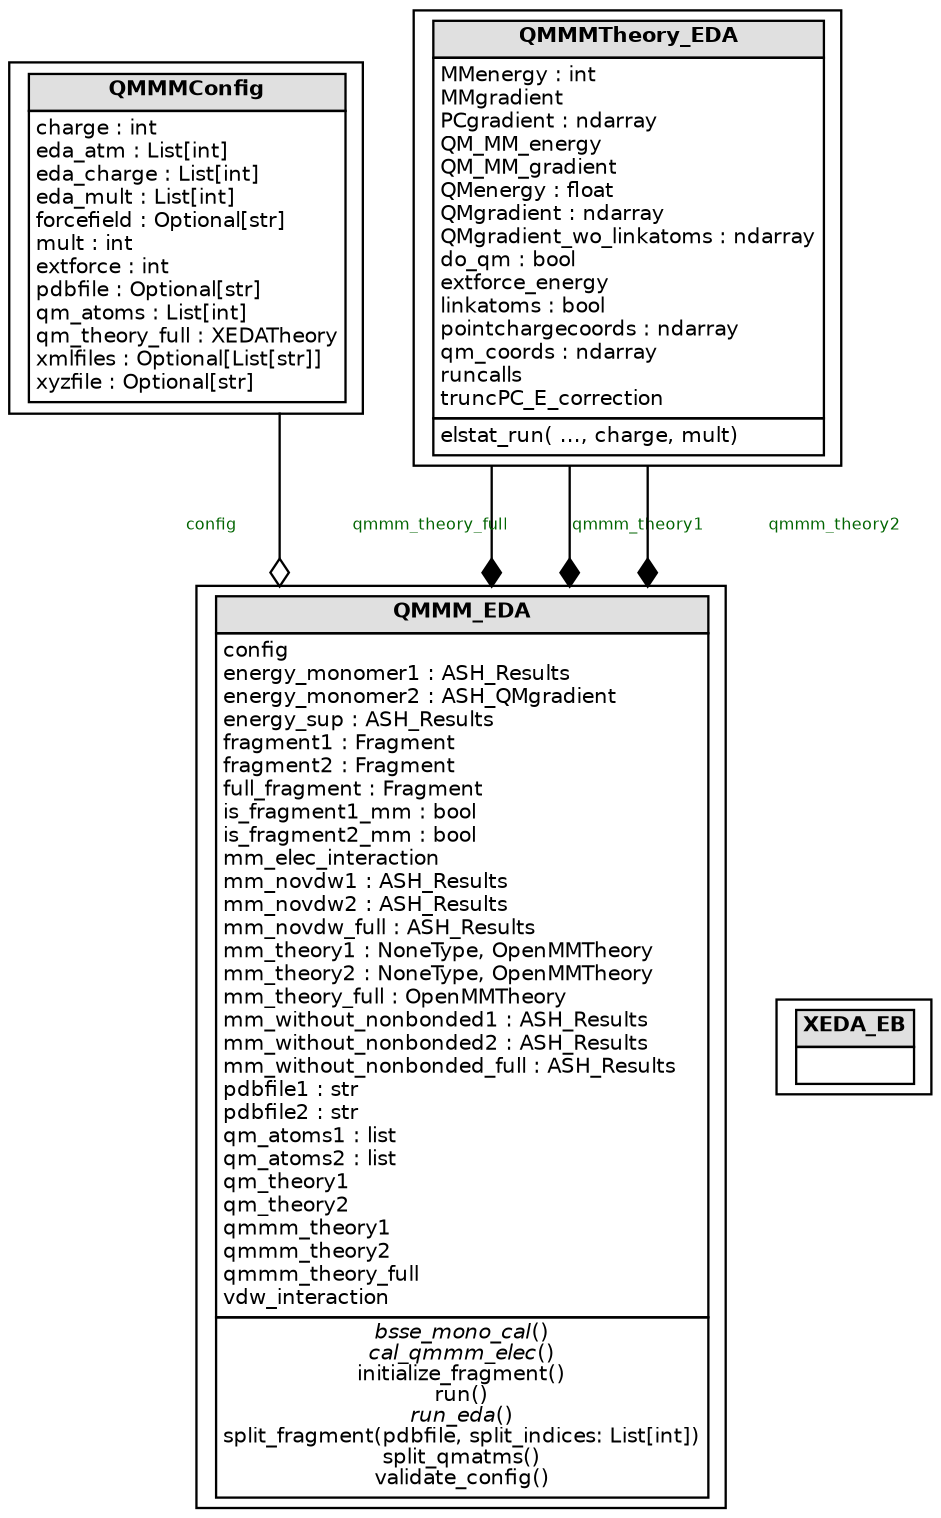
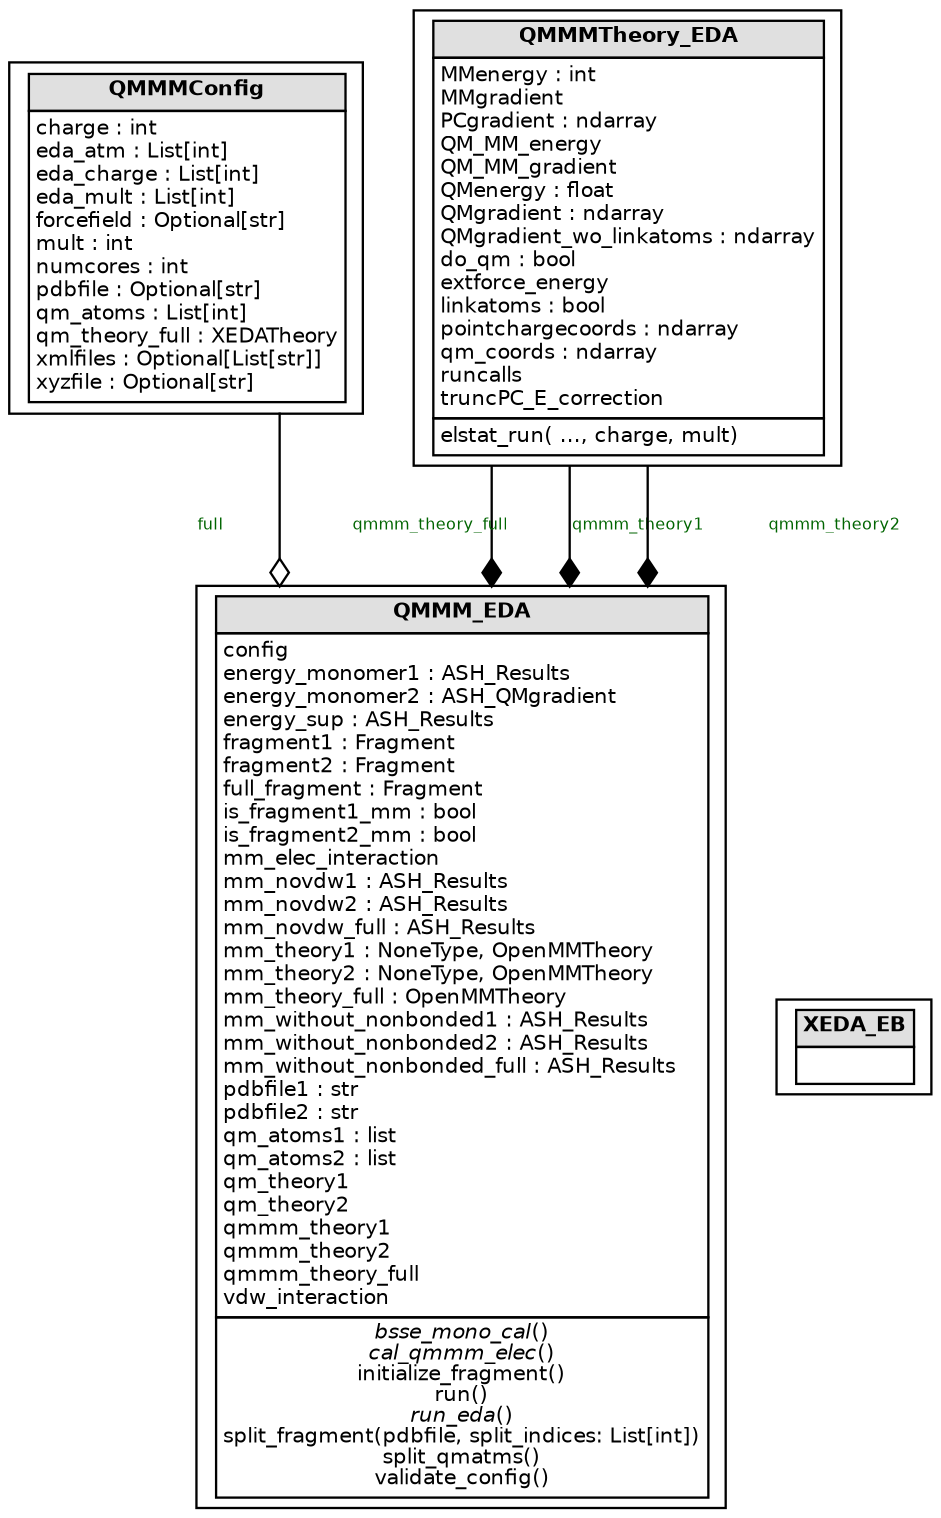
(103, 267) -> (113, 267)
(211, 526) -> (211, 526)
